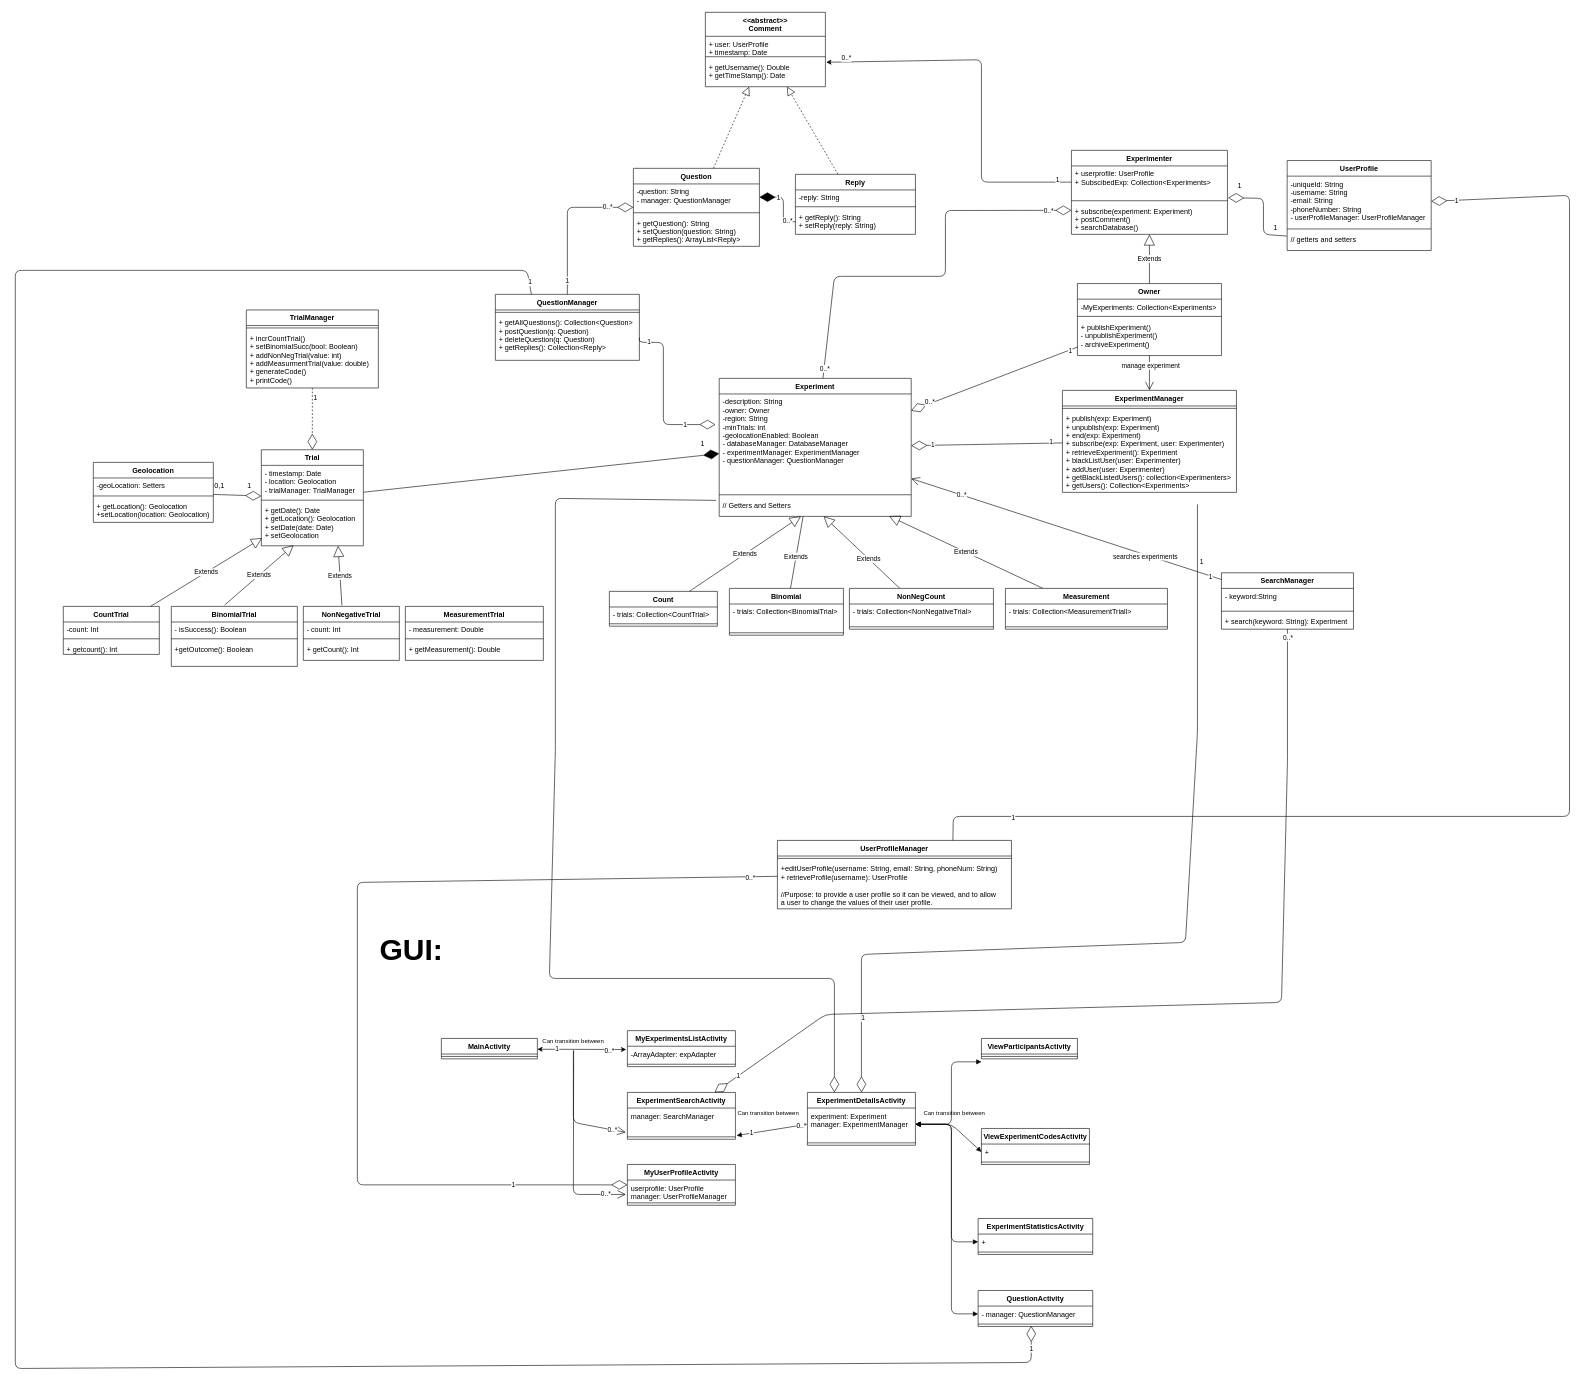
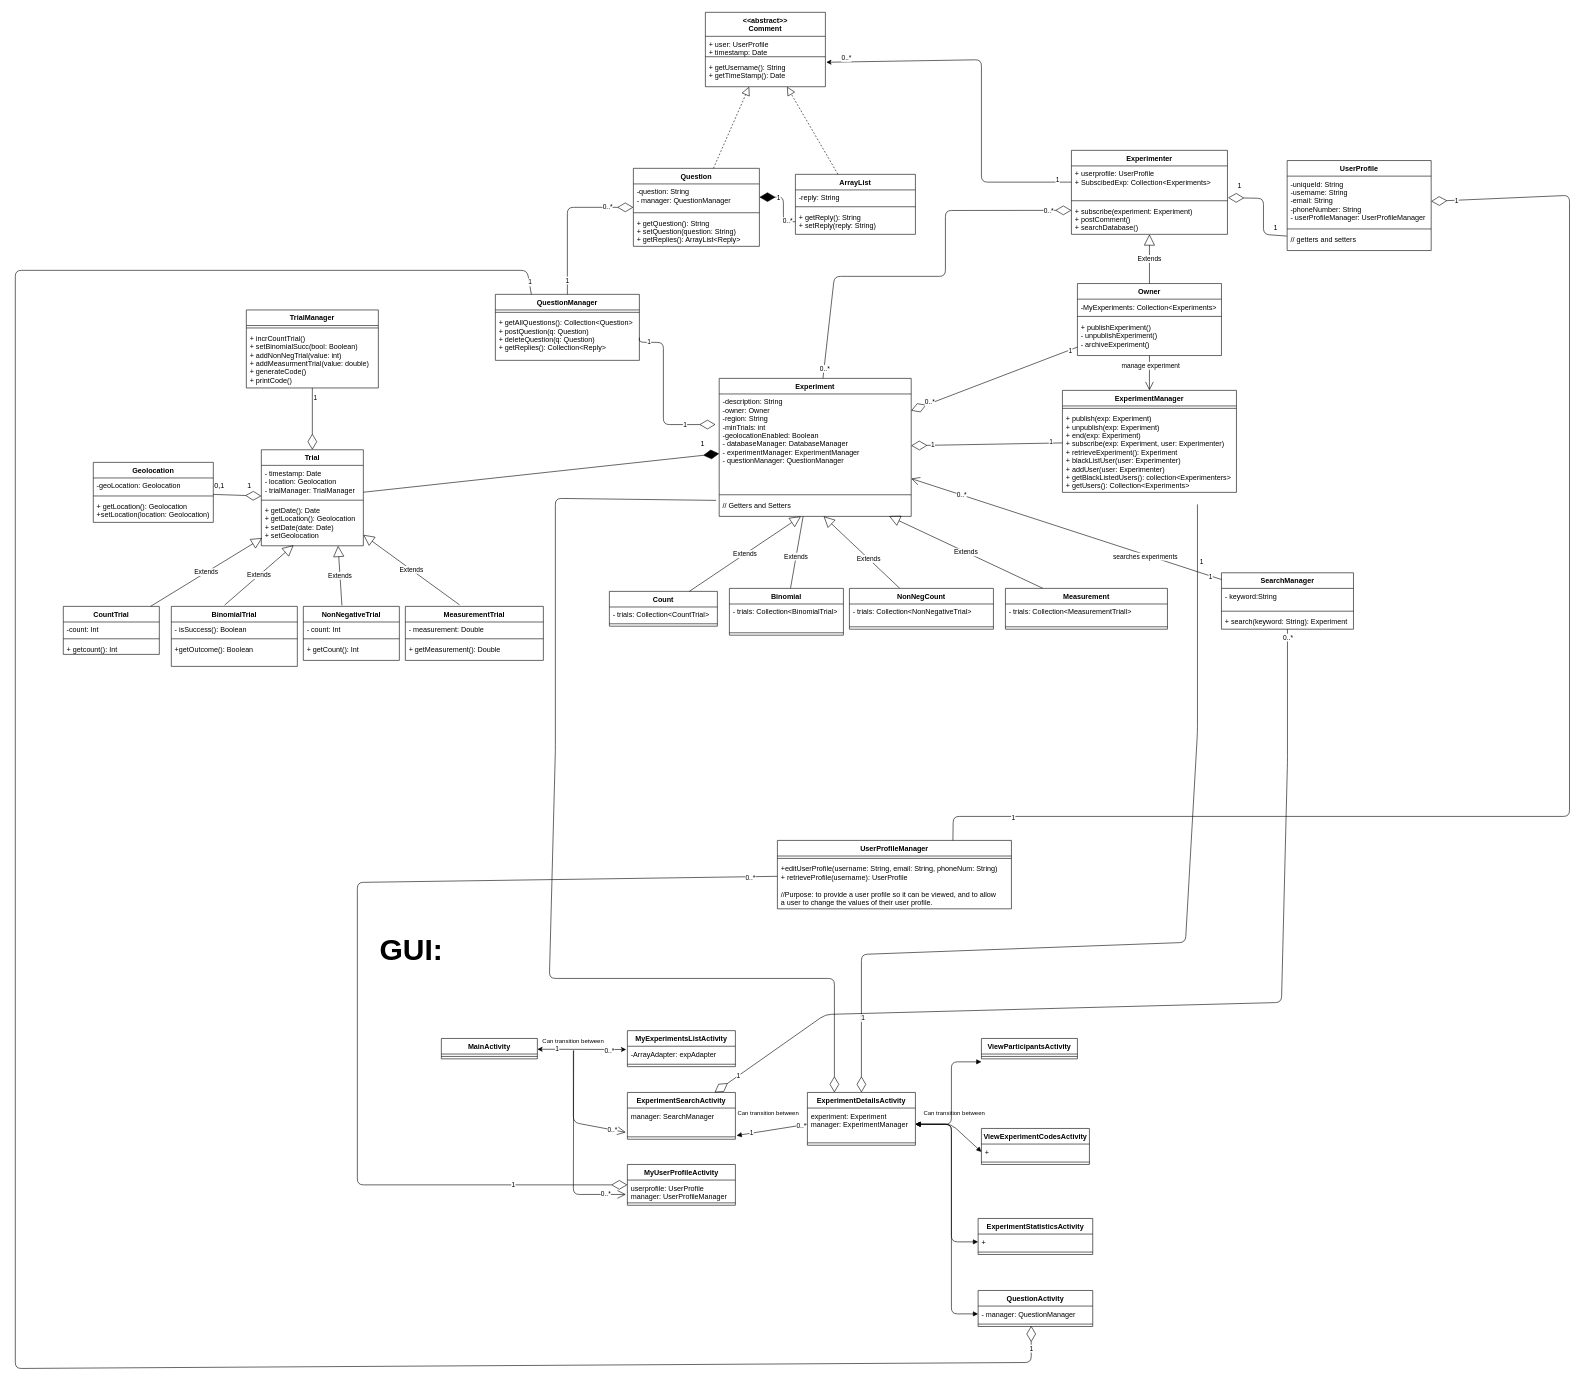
(751, 67) -> (751, 67)
(855, 182) -> (855, 182)
(312, 411) -> (312, 411)
(136, 486) -> (142, 486)
none -> (416, 573)
